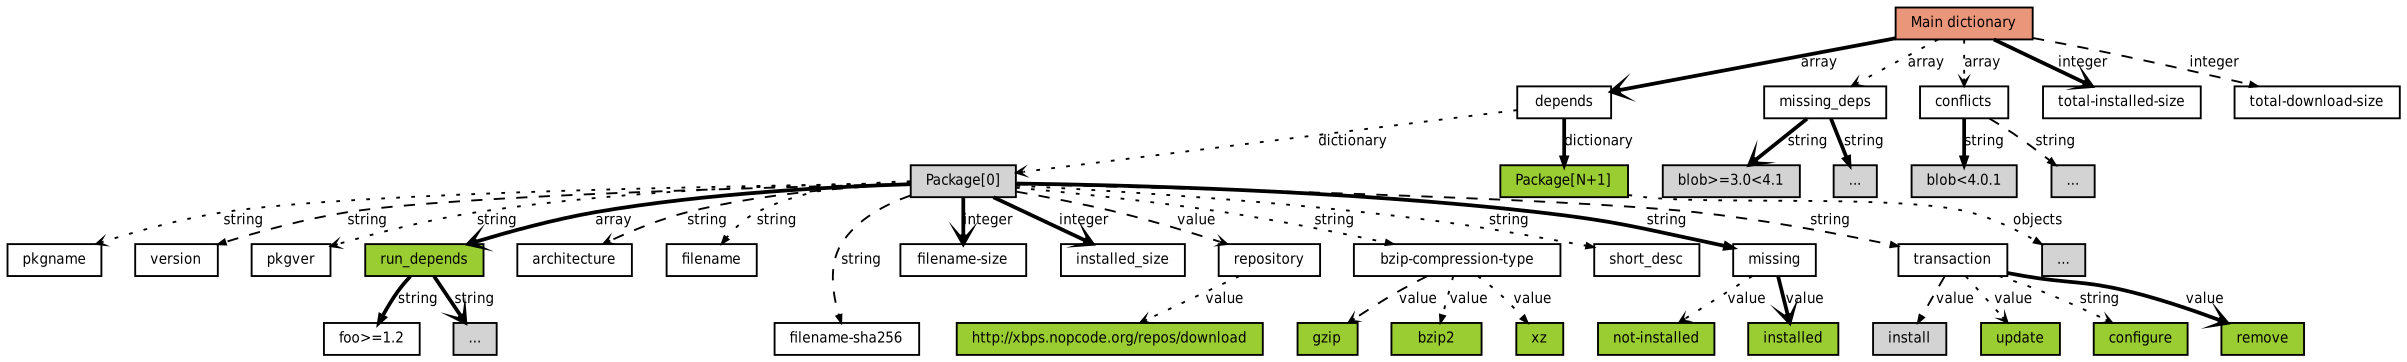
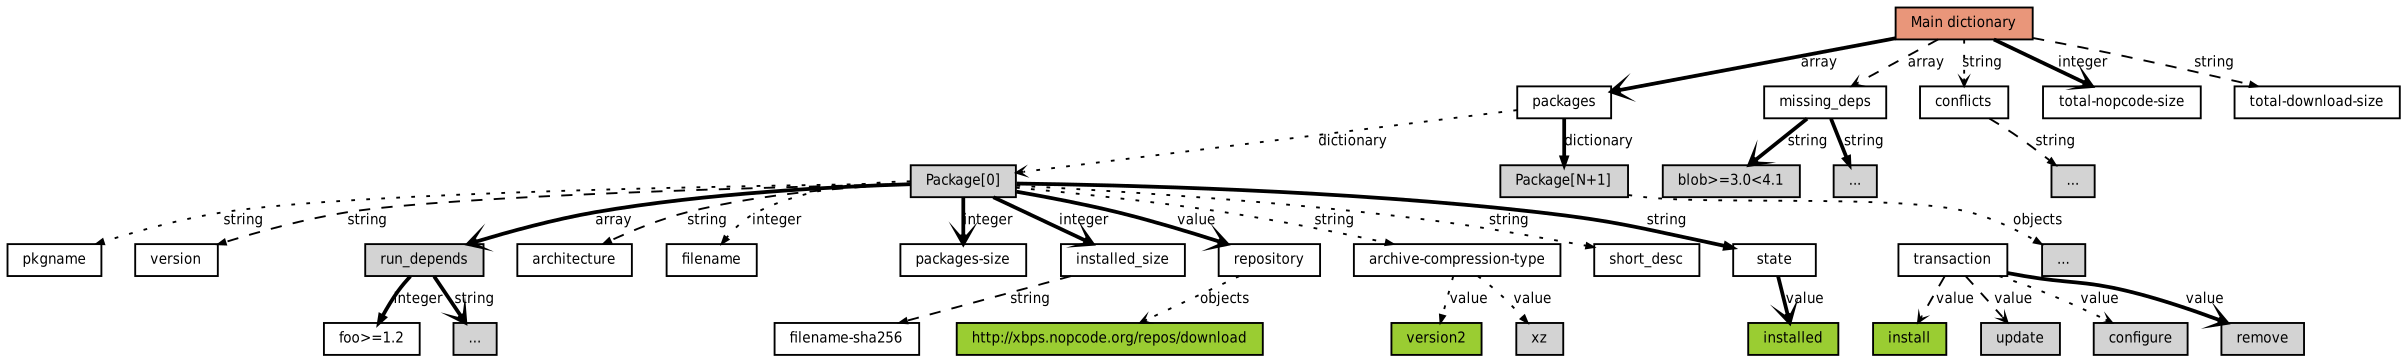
(1898, 61) -> (1898, 61)
(1983, 63) -> (1983, 63)
(2215, 63) -> (2215, 63)
(1564, 102) -> (1564, 102)
(2122, 102) -> (2122, 102)
(1564, 181) -> (1564, 181)
(1964, 181) -> none
(343, 201) -> (343, 201)
(1564, 203) -> none
(697, 210) -> (697, 210)
(1119, 213) -> (1119, 213)
(777, 221) -> (777, 221)
(845, 239) -> (989, 298)
(291, 260) -> none
(424, 260) -> (424, 260)
(963, 260) -> (963, 260)
(1457, 260) -> (1457, 260)
(1774, 260) -> (1774, 260)
(1933, 296) -> (1933, 296)
(1984, 296) -> (1984, 296)
(419, 300) -> (419, 300)
(1225, 300) -> (1225, 300)
(2100, 300) -> (2100, 300)
(1328, 339) -> none
(1436, 339) -> (1436, 339)
(1540, 339) -> (1540, 339)
(1656, 339) -> none
(1910, 339) -> (1910, 339)
(2020, 339) -> (2020, 339)
(2141, 339) -> (2141, 339)
(2263, 339) -> (2263, 339)
